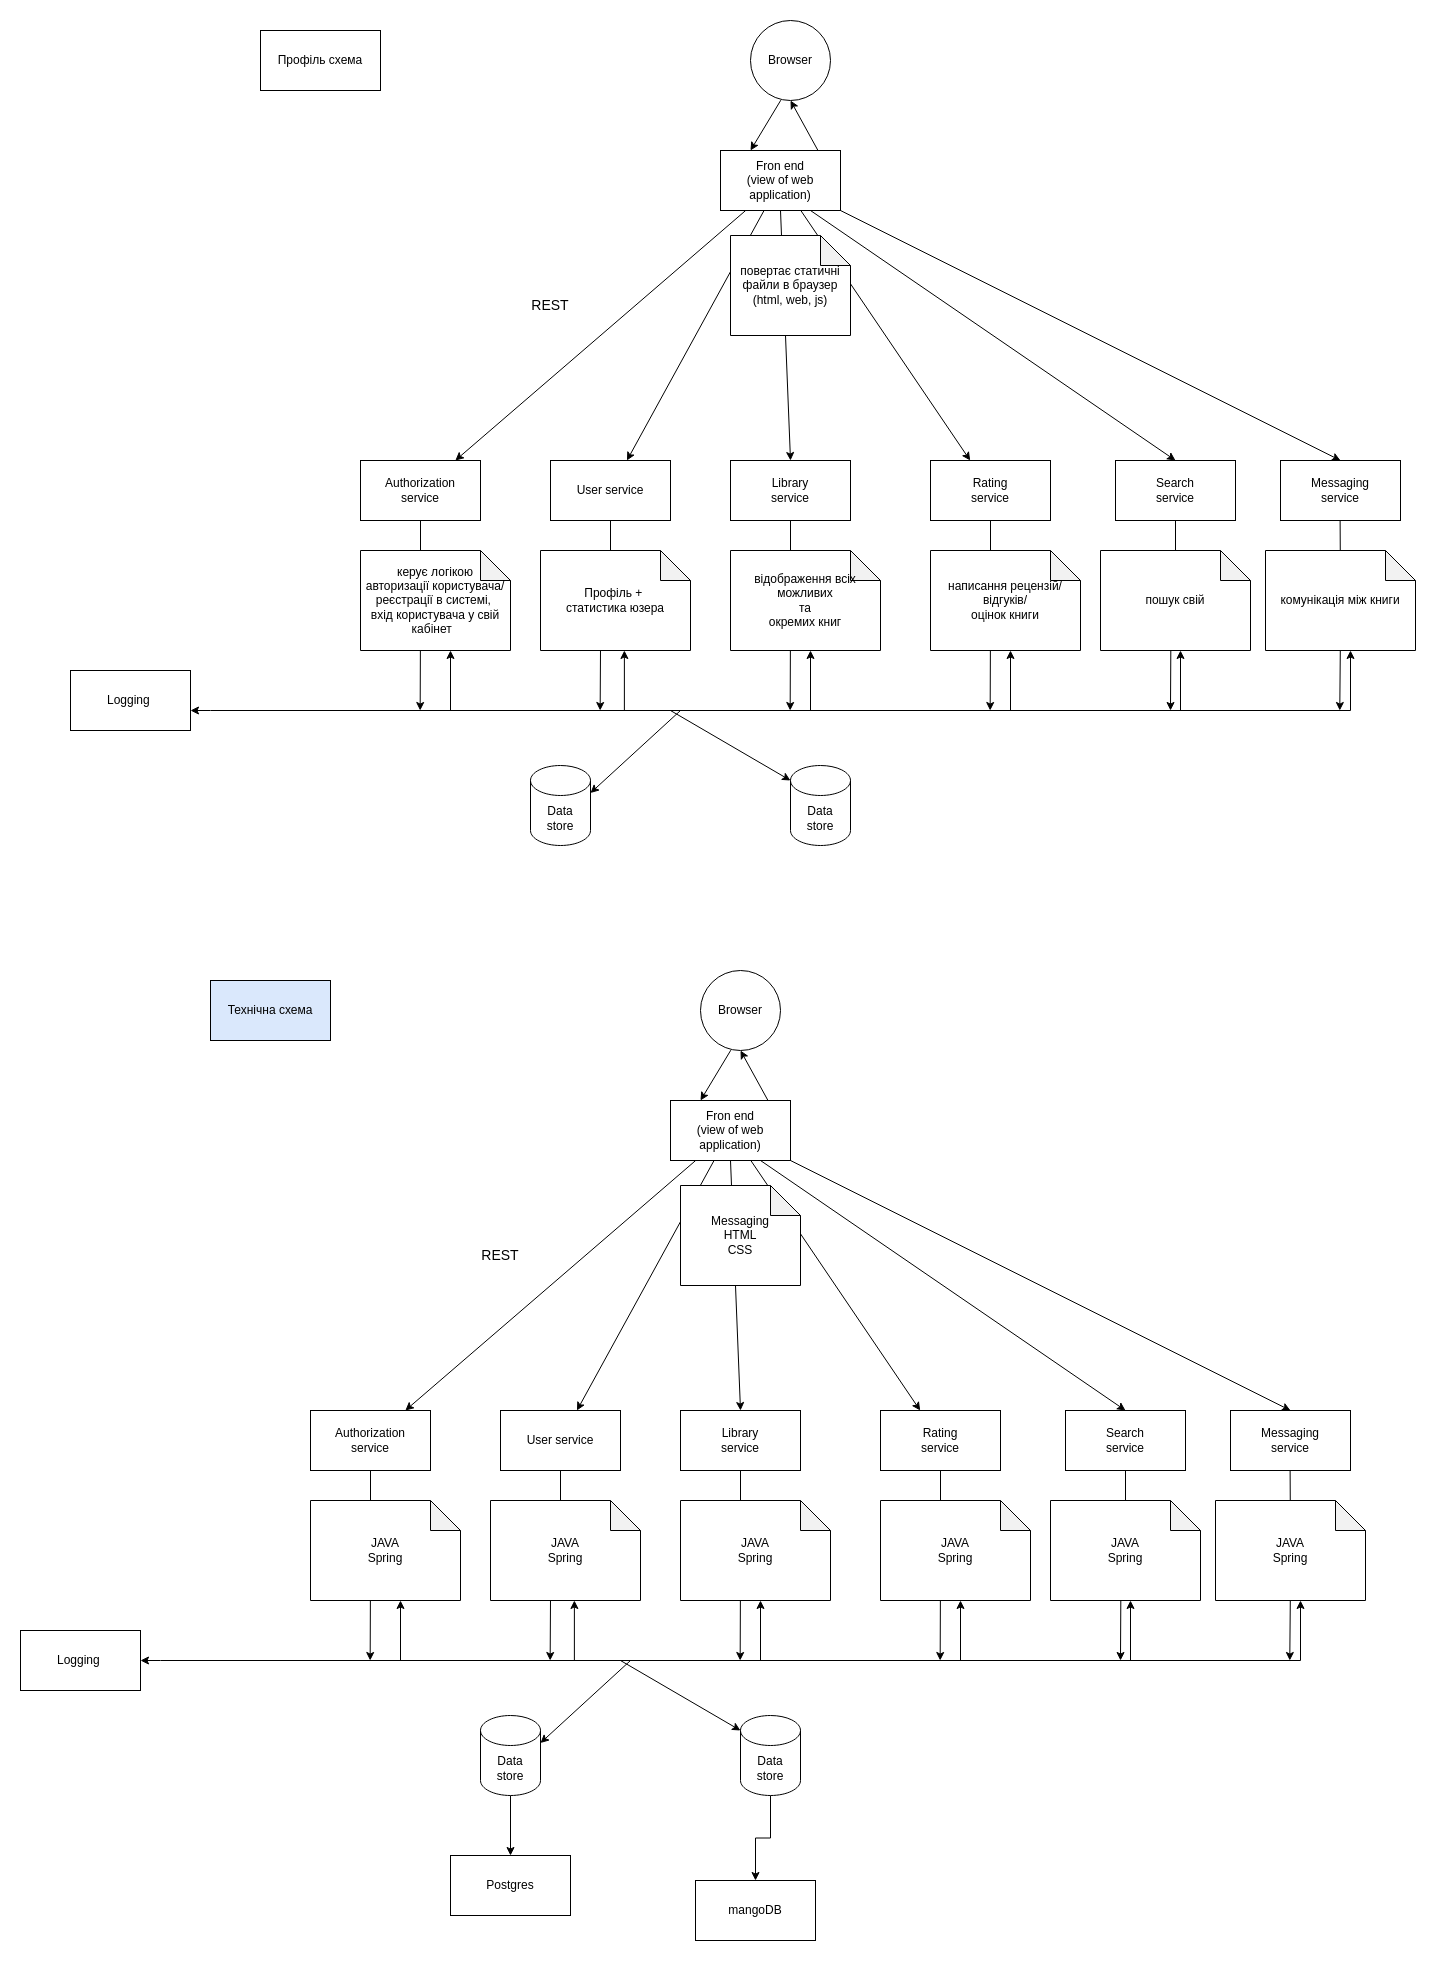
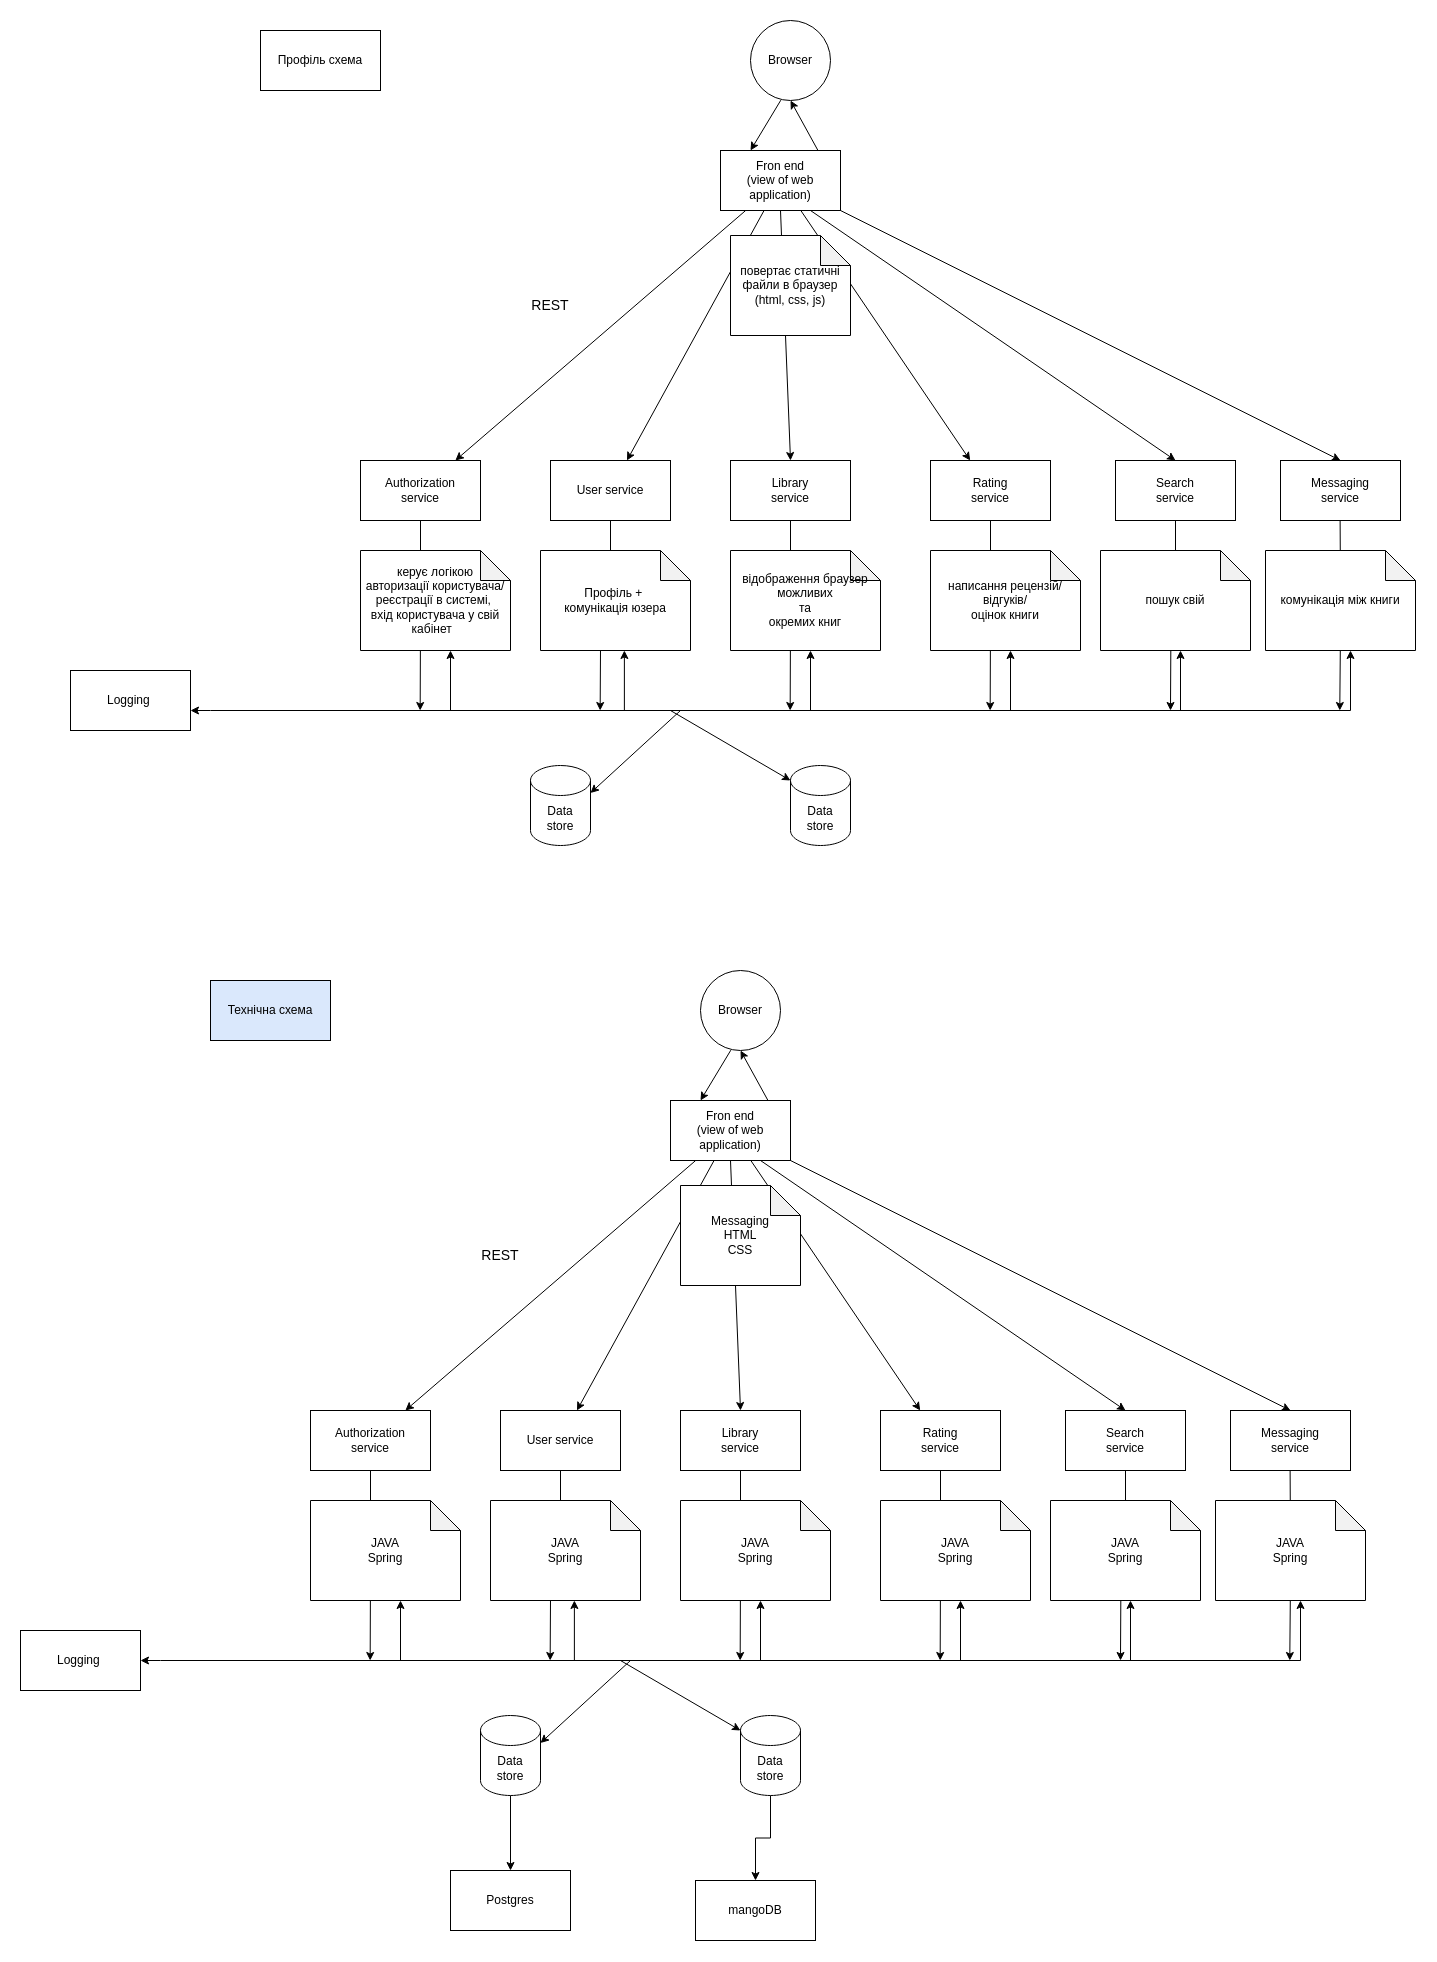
(791, 286) -> (791, 286)
(616, 601) -> (616, 601)
(806, 601) -> (806, 601)
(511, 1886) -> (511, 1901)
